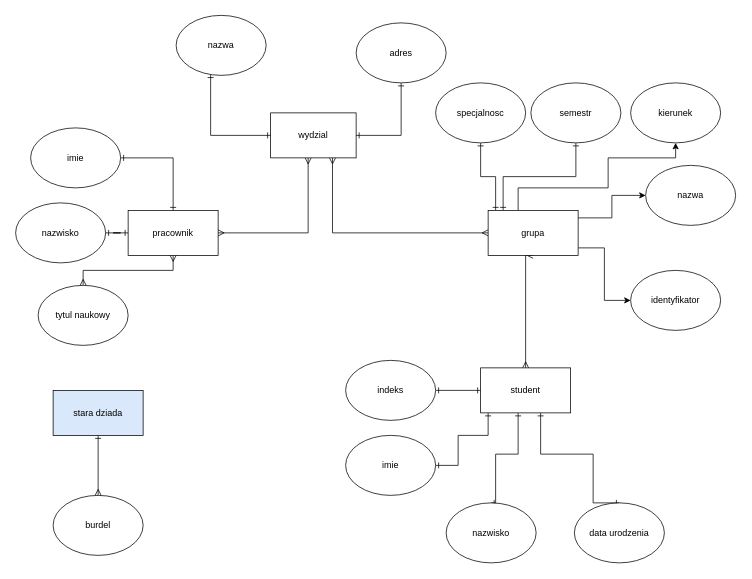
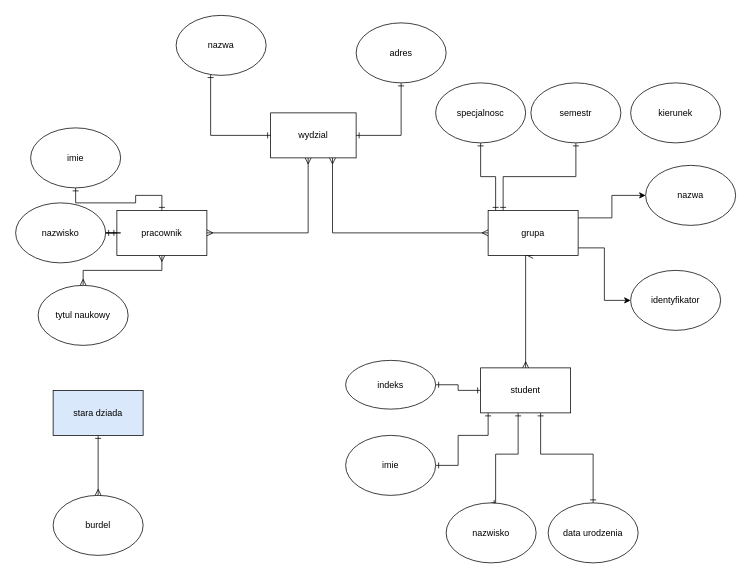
(675, 154) -> none
(173, 233) -> (162, 233)
(390, 390) -> (390, 385)
(619, 533) -> (593, 533)
